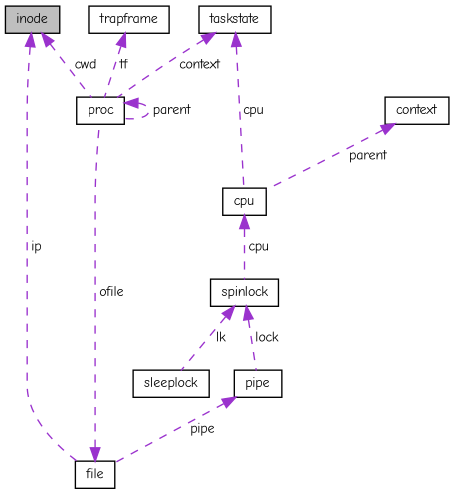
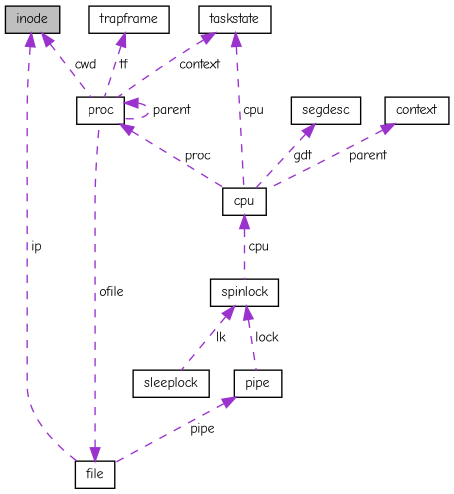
none -> (326, 111)
none -> (179, 160)
